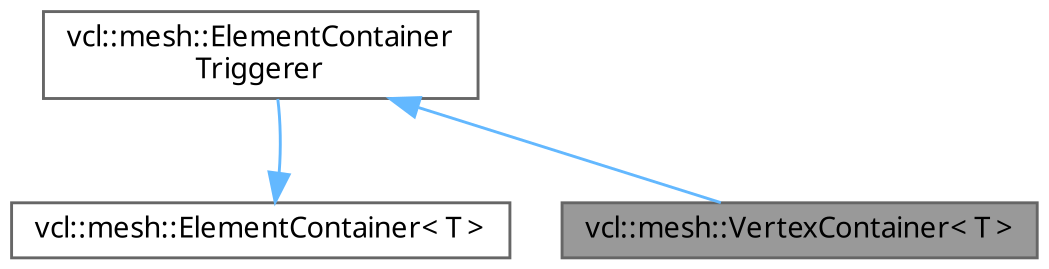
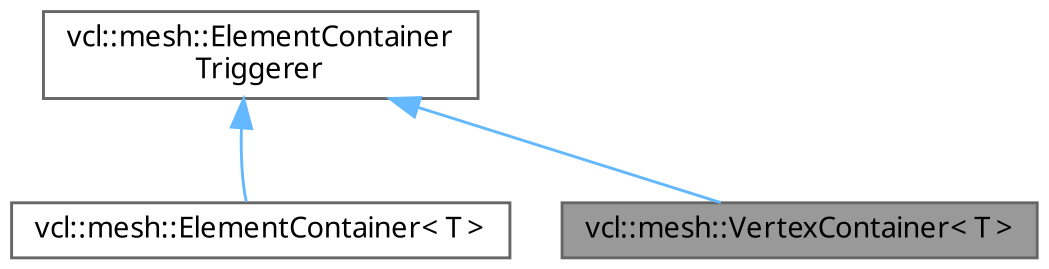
(280, 136) -> (242, 165)
